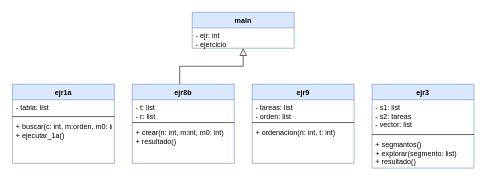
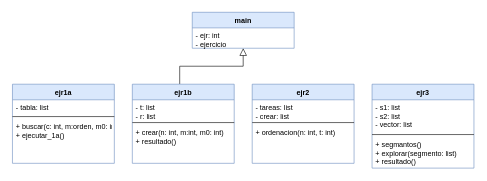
(183, 92) -> (183, 92)
(303, 92) -> (303, 92)
(279, 108) -> (279, 108)
(391, 108) -> (391, 108)
